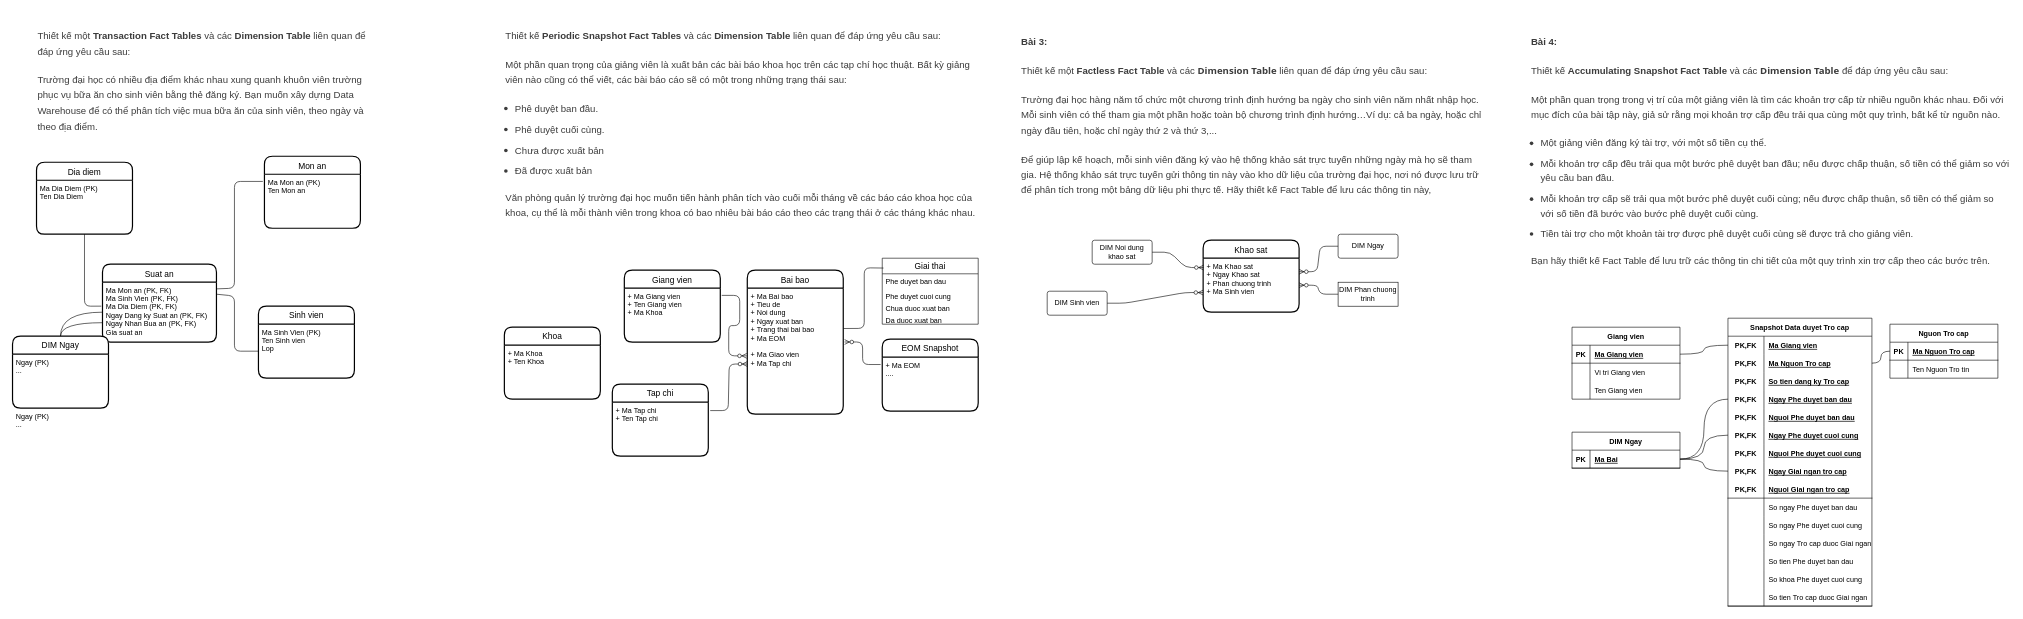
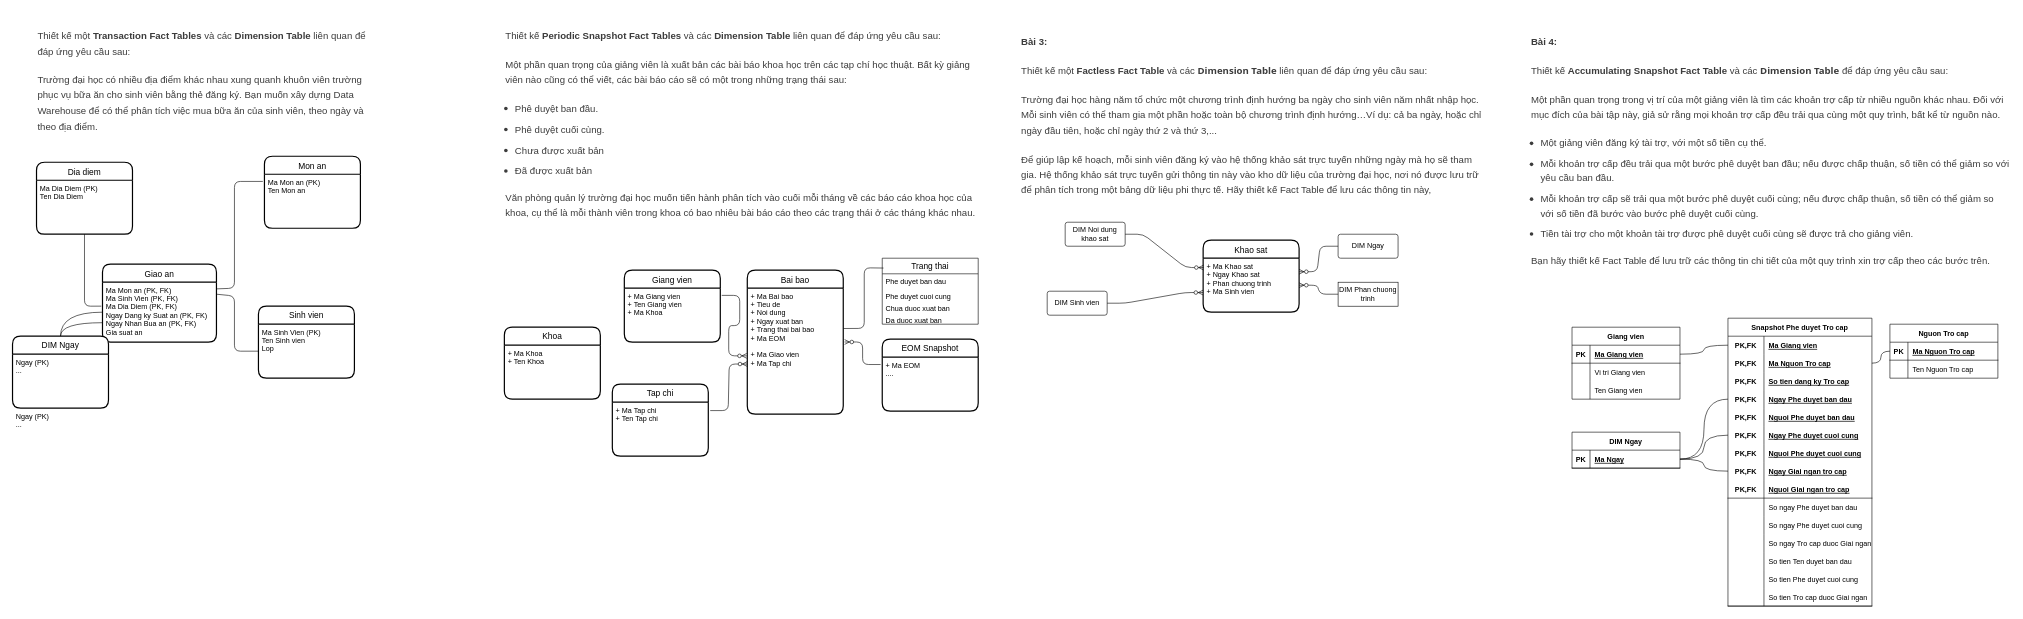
(1122, 252) -> (1095, 234)
(930, 267) -> (930, 267)
(159, 274) -> (159, 274)
(1800, 328) -> (1800, 328)
(1943, 370) -> (1944, 370)
(1605, 460) -> (1608, 460)
(1814, 562) -> (1814, 562)
(1818, 580) -> (1817, 580)
